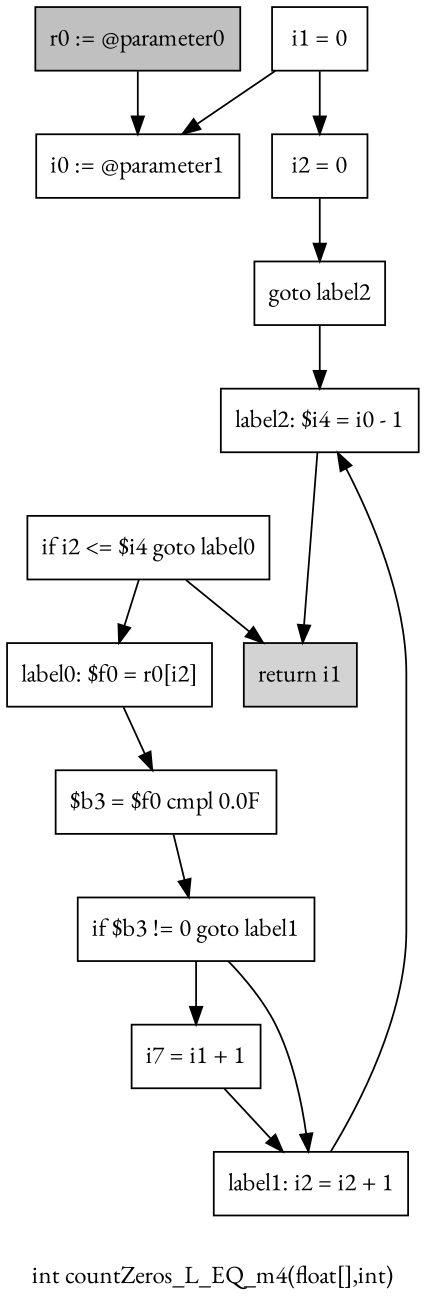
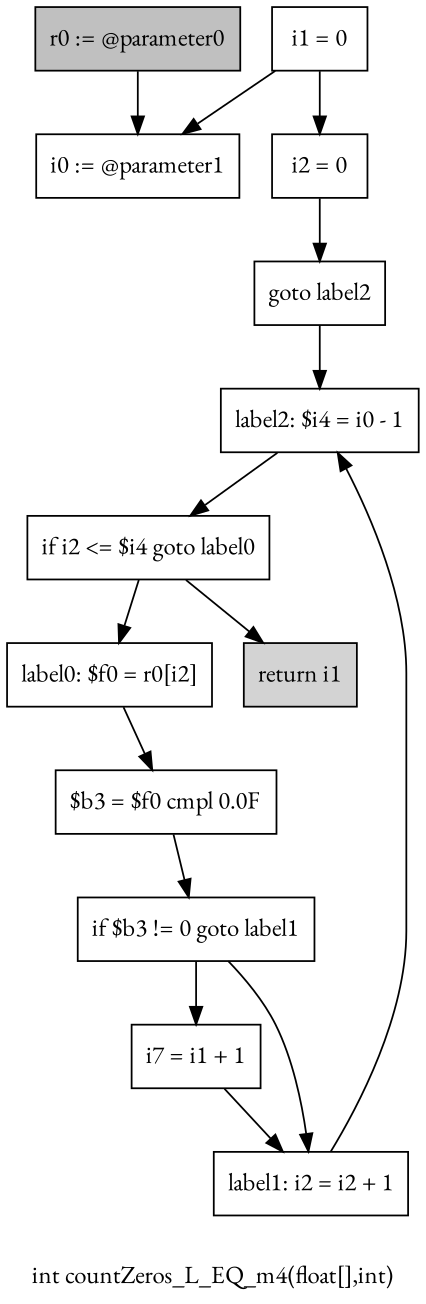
(311, 539) -> (241, 479)
